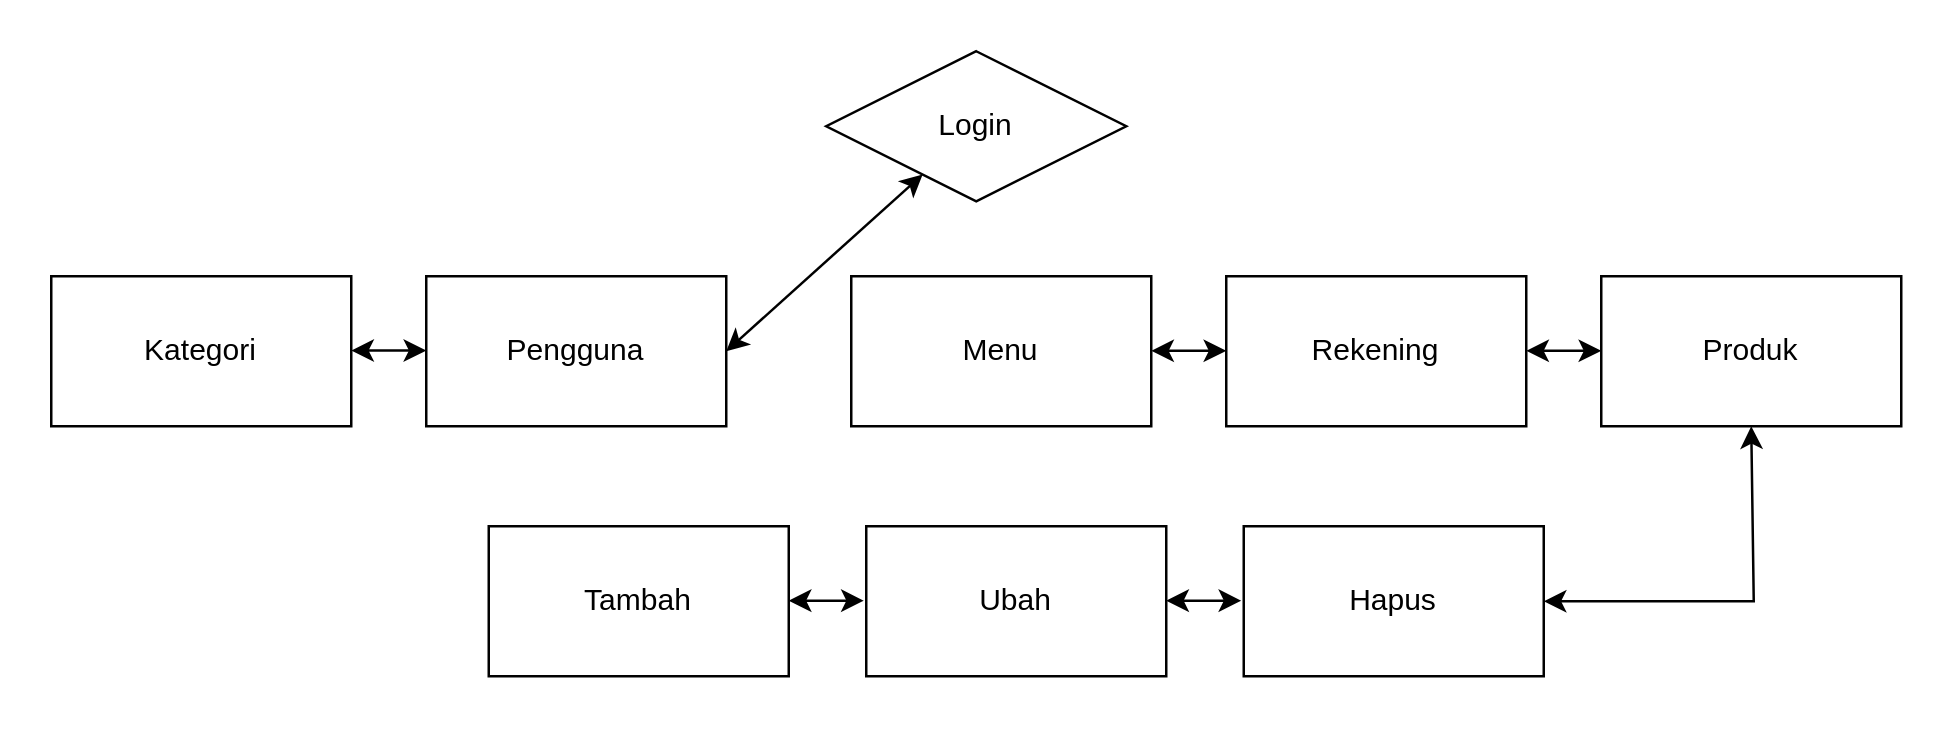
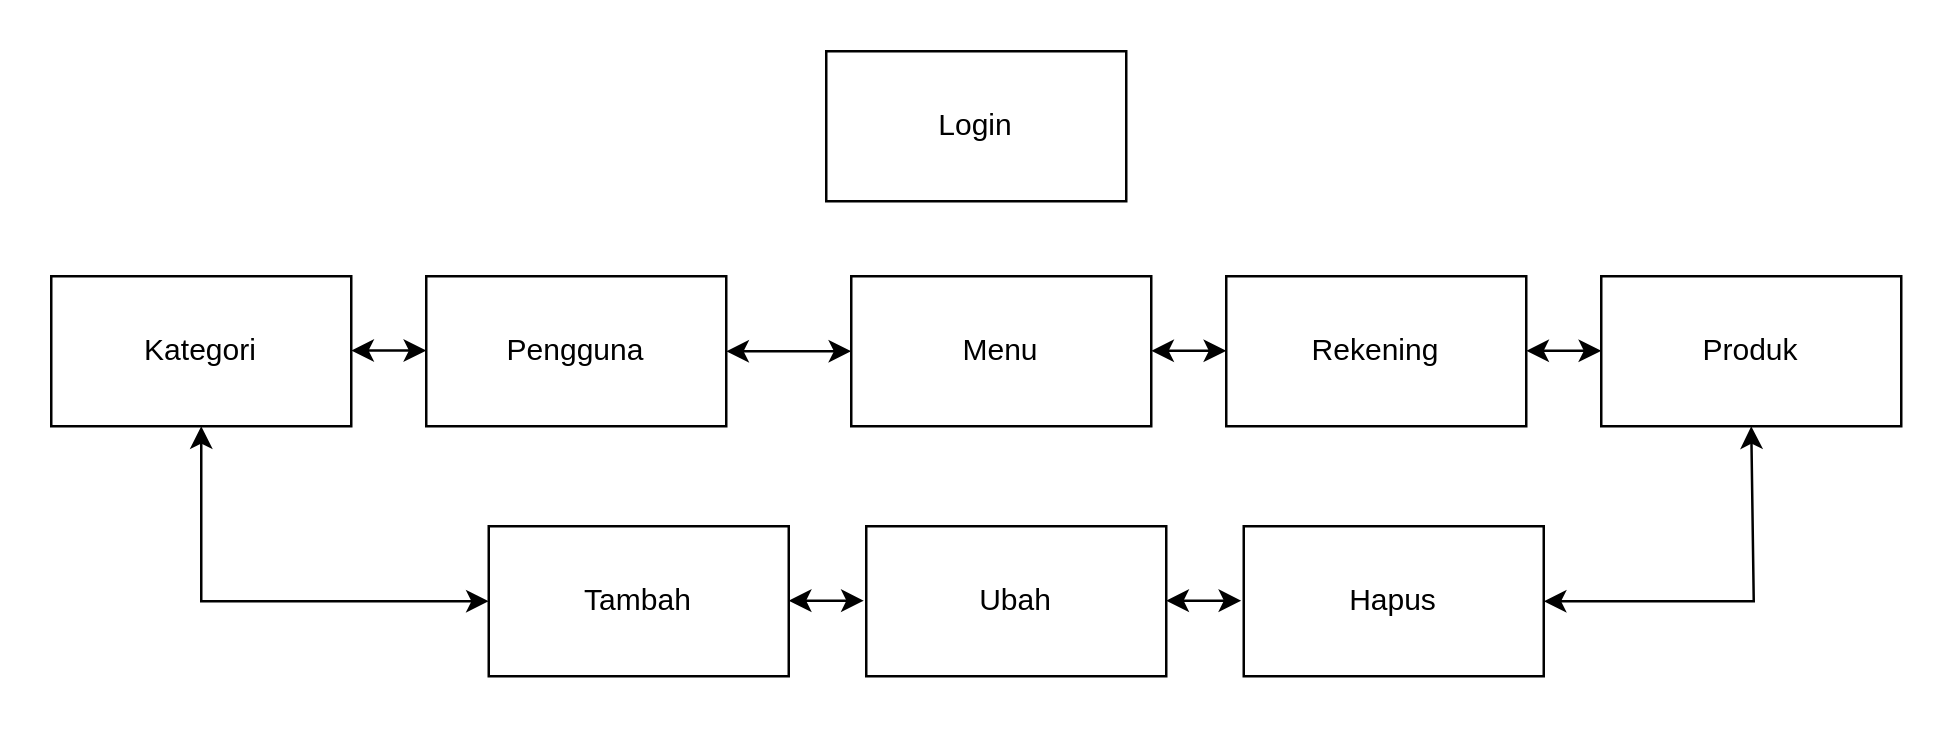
(976, 126) -> (976, 126)
(824, 263) -> (788, 351)
none -> (257, 601)
